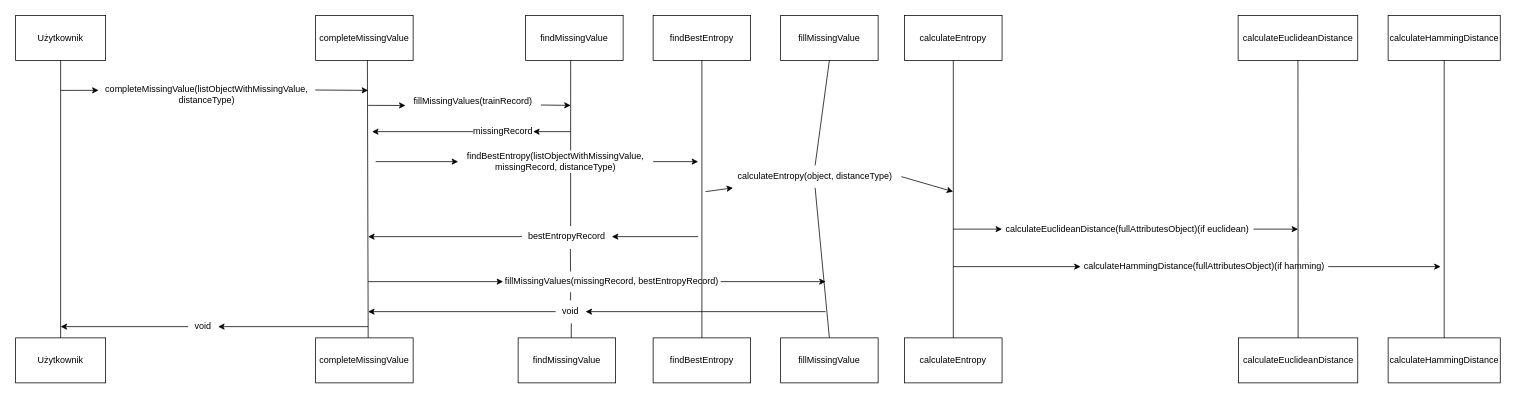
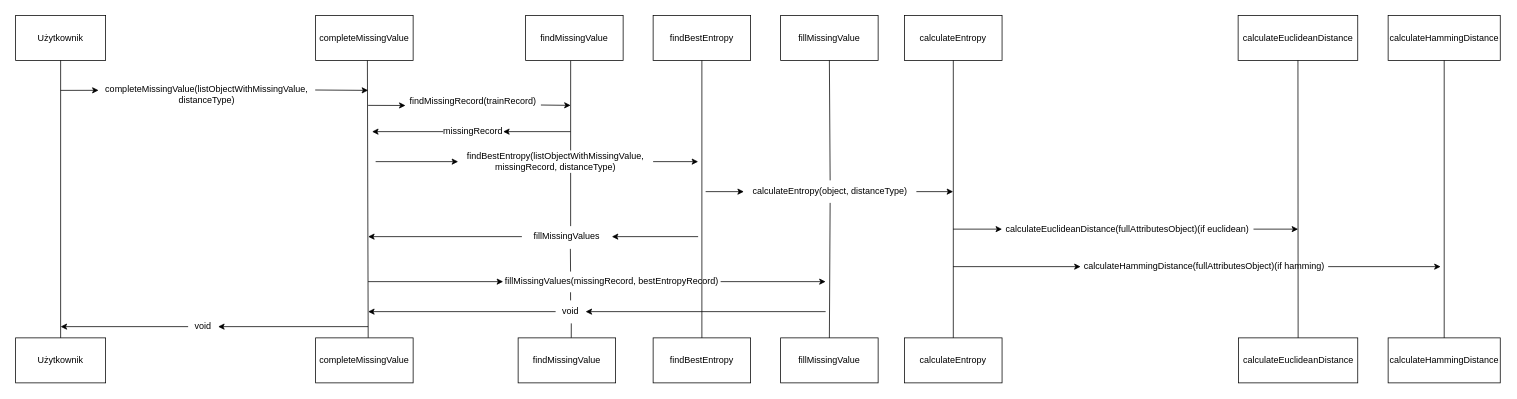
(473, 102) -> (473, 102)
(503, 132) -> (473, 132)
(815, 177) -> (830, 192)
(567, 237) -> (567, 237)
